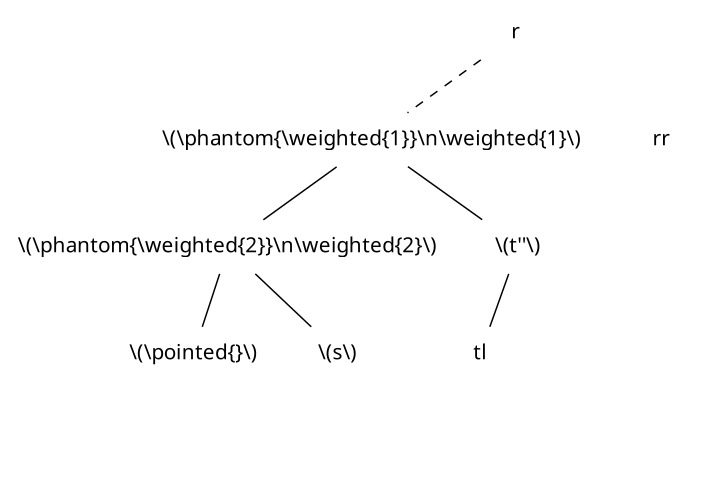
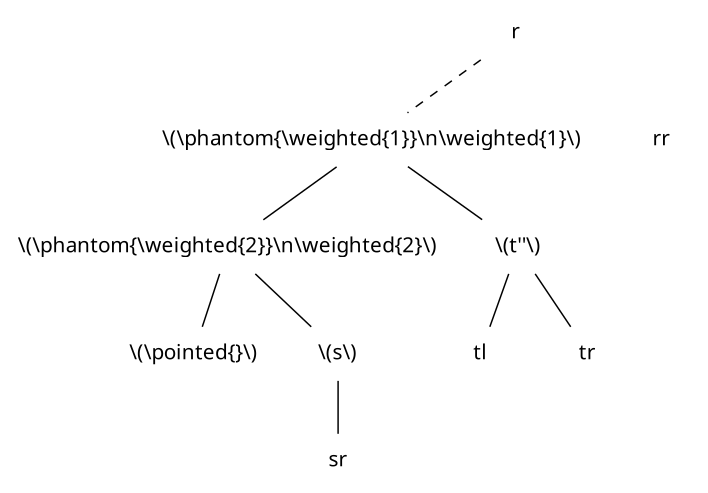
none -> (588, 354)
none -> (338, 461)
